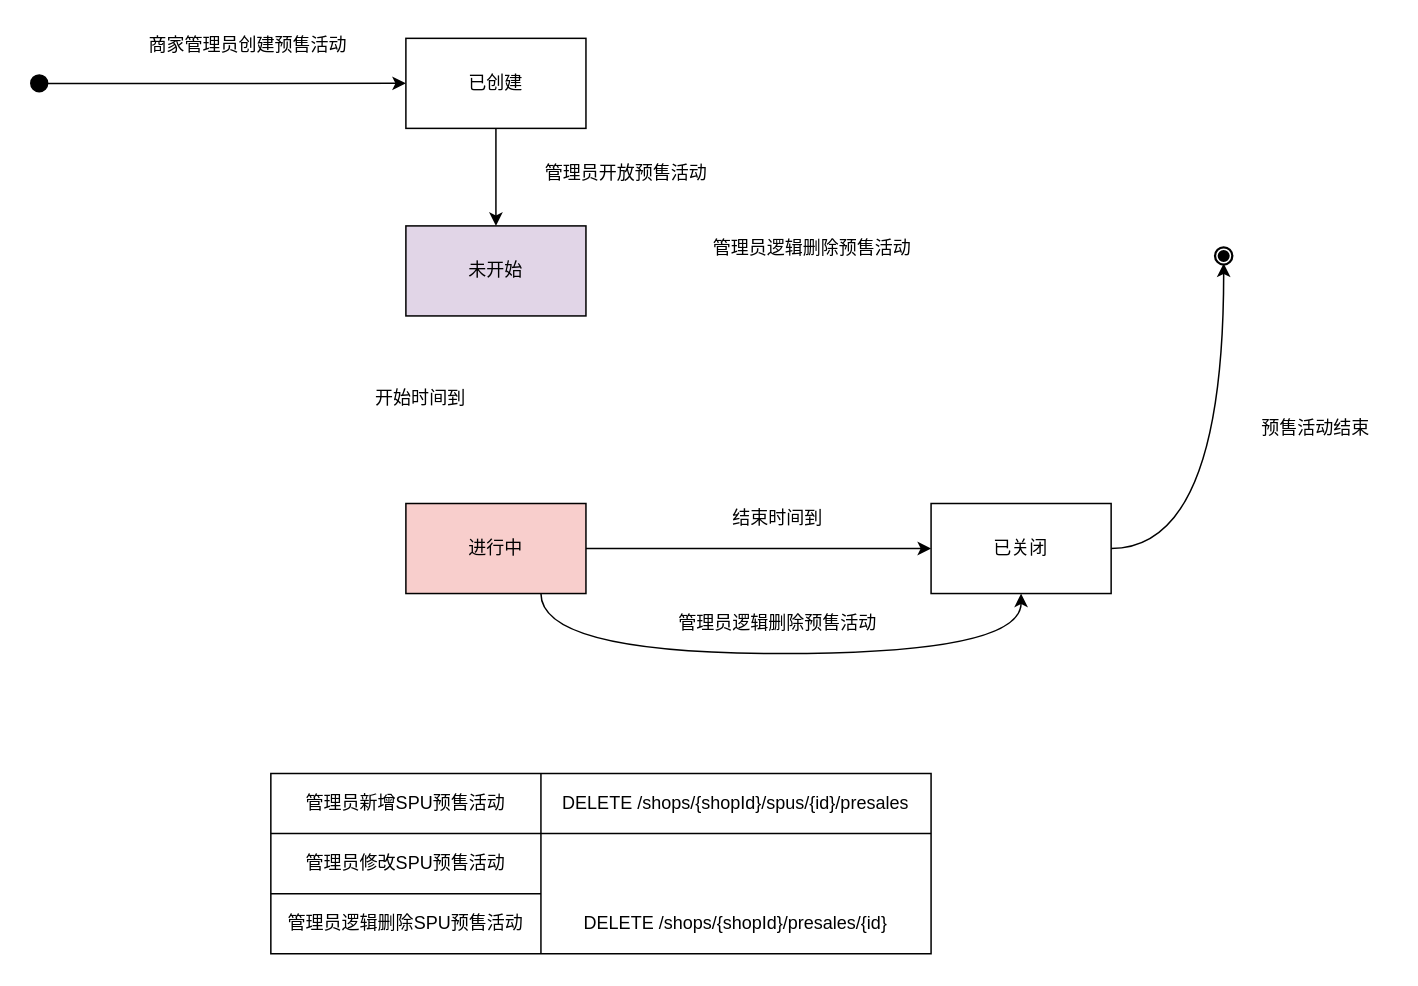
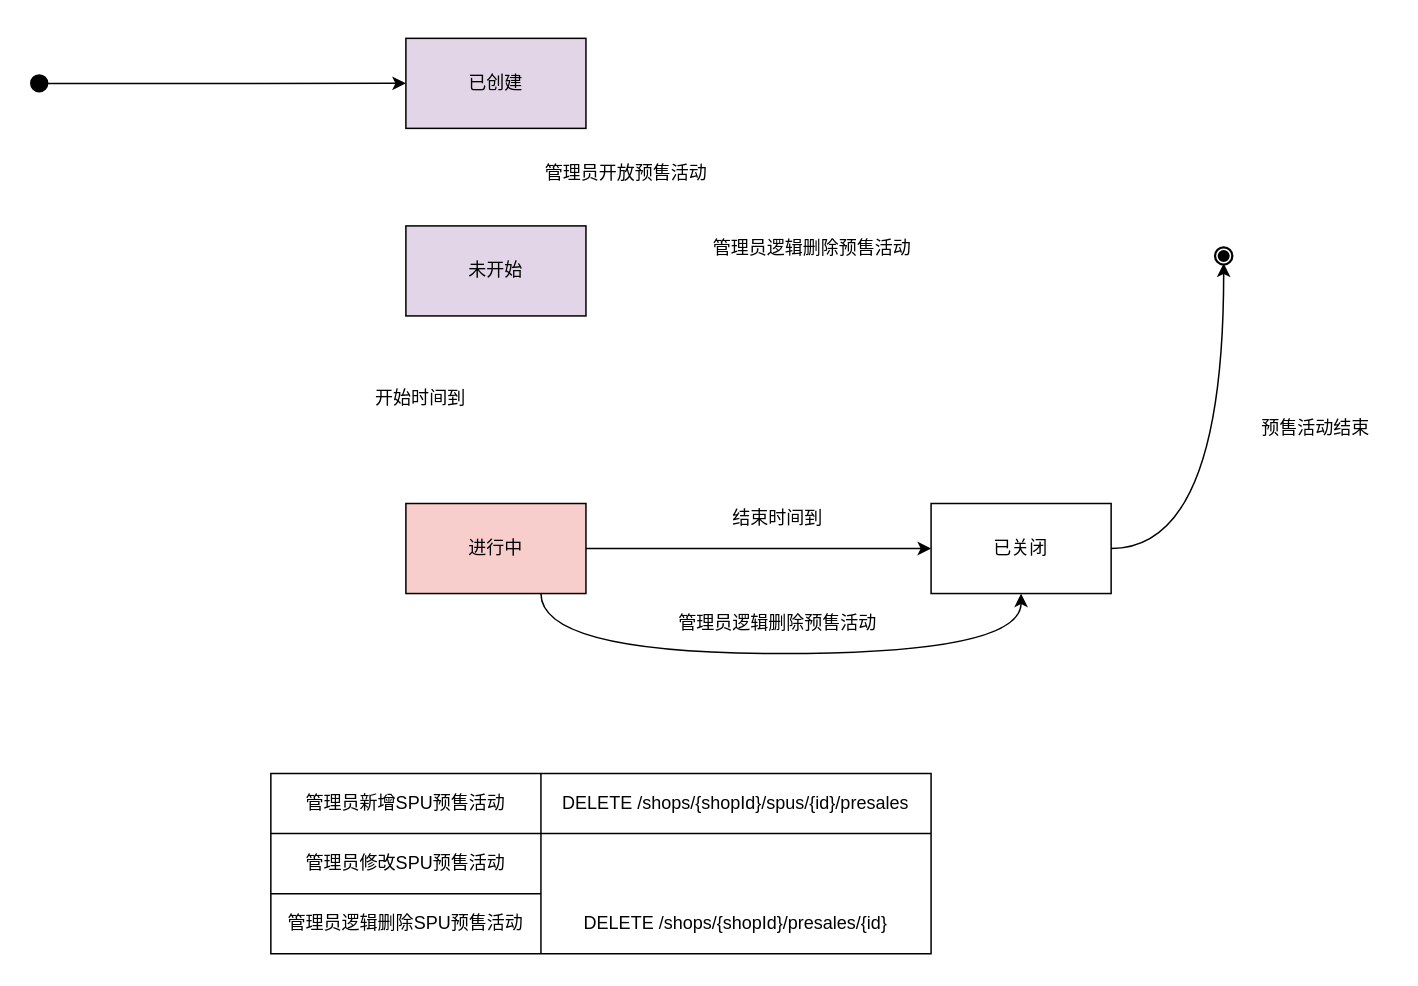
(248, 46) -> none
(496, 83) -> (496, 83)
(496, 172) -> none
